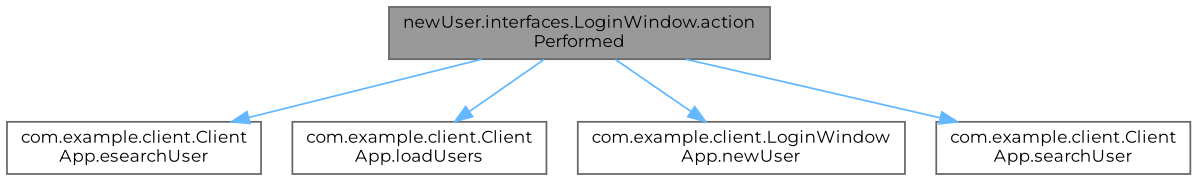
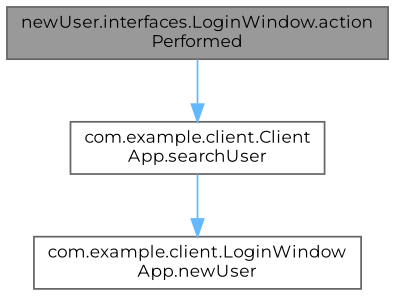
(653, 86) -> (198, 196)
(134, 148) -> none
(419, 148) -> none
